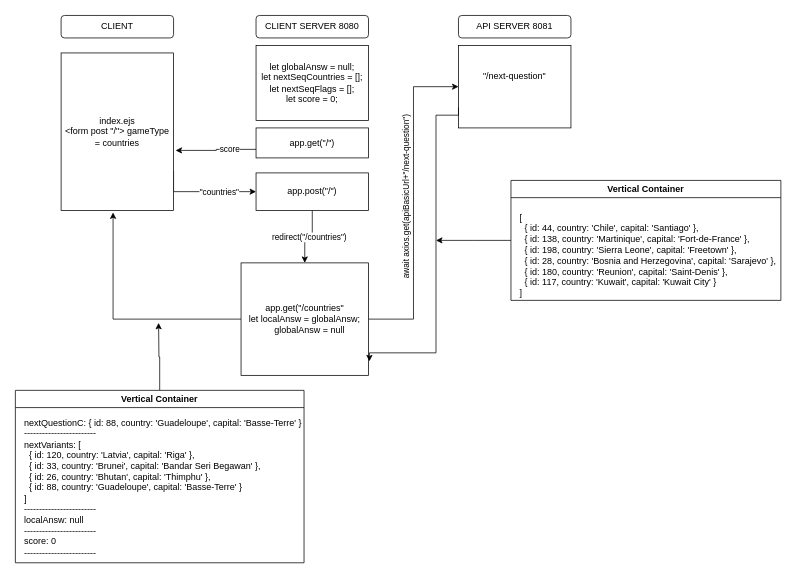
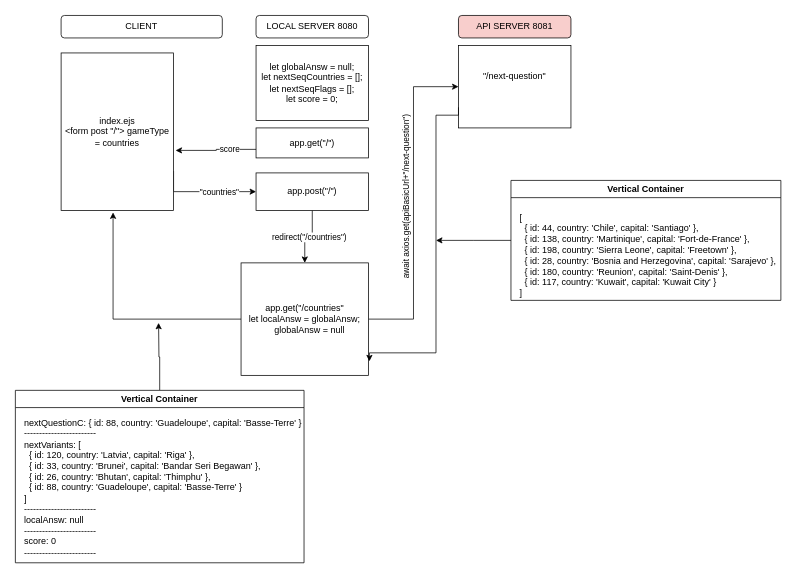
(117, 27) -> (142, 27)
(312, 27) -> (312, 27)
(515, 27) -> (515, 27)
